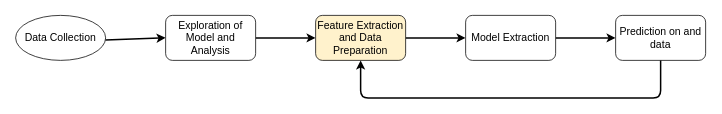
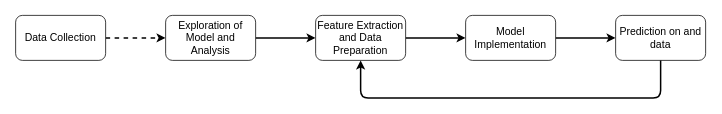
(60, 38) -> (60, 38)
(360, 38) -> (360, 38)
(510, 38) -> (510, 38)
(132, 39) -> (132, 38)
